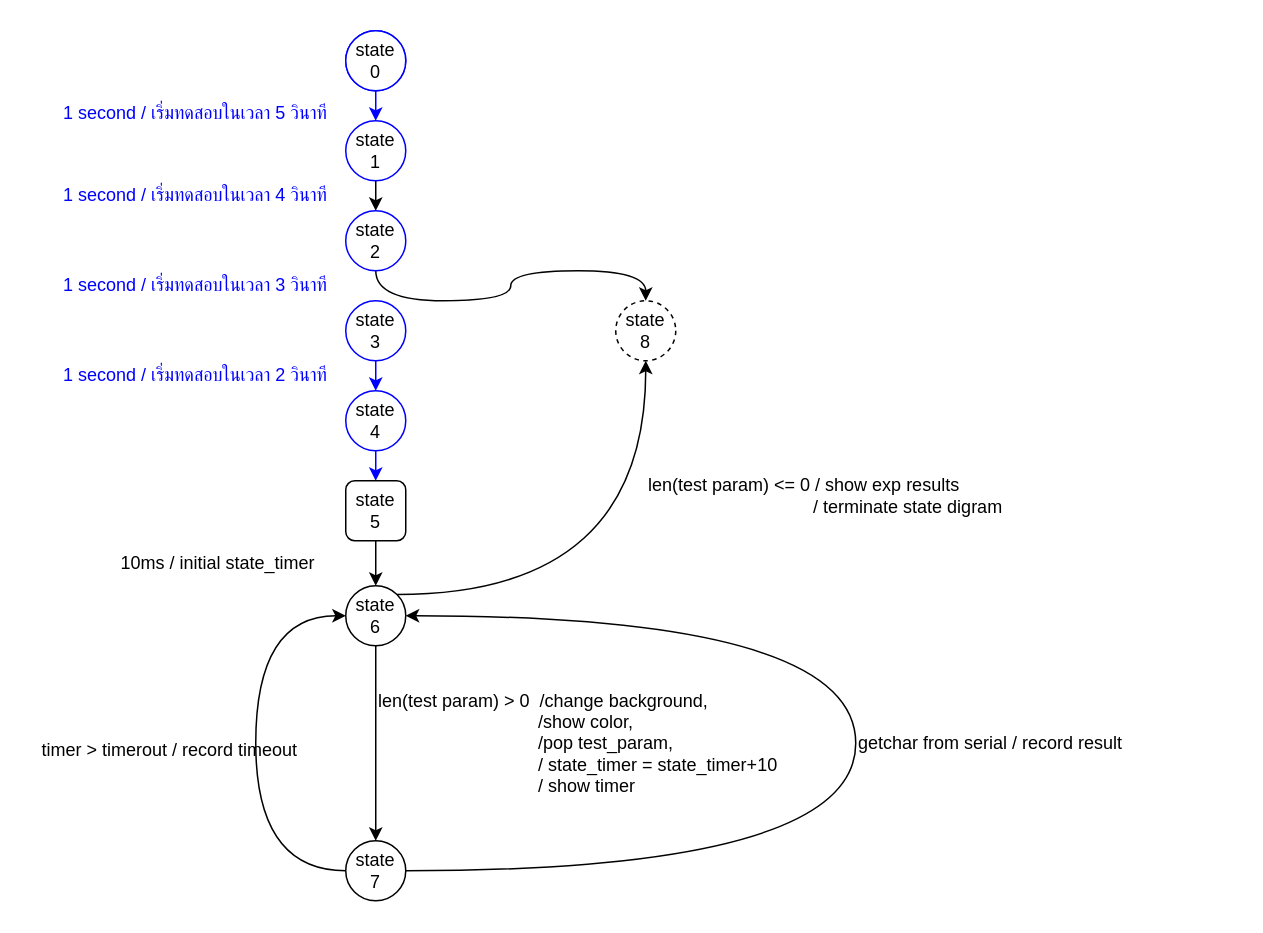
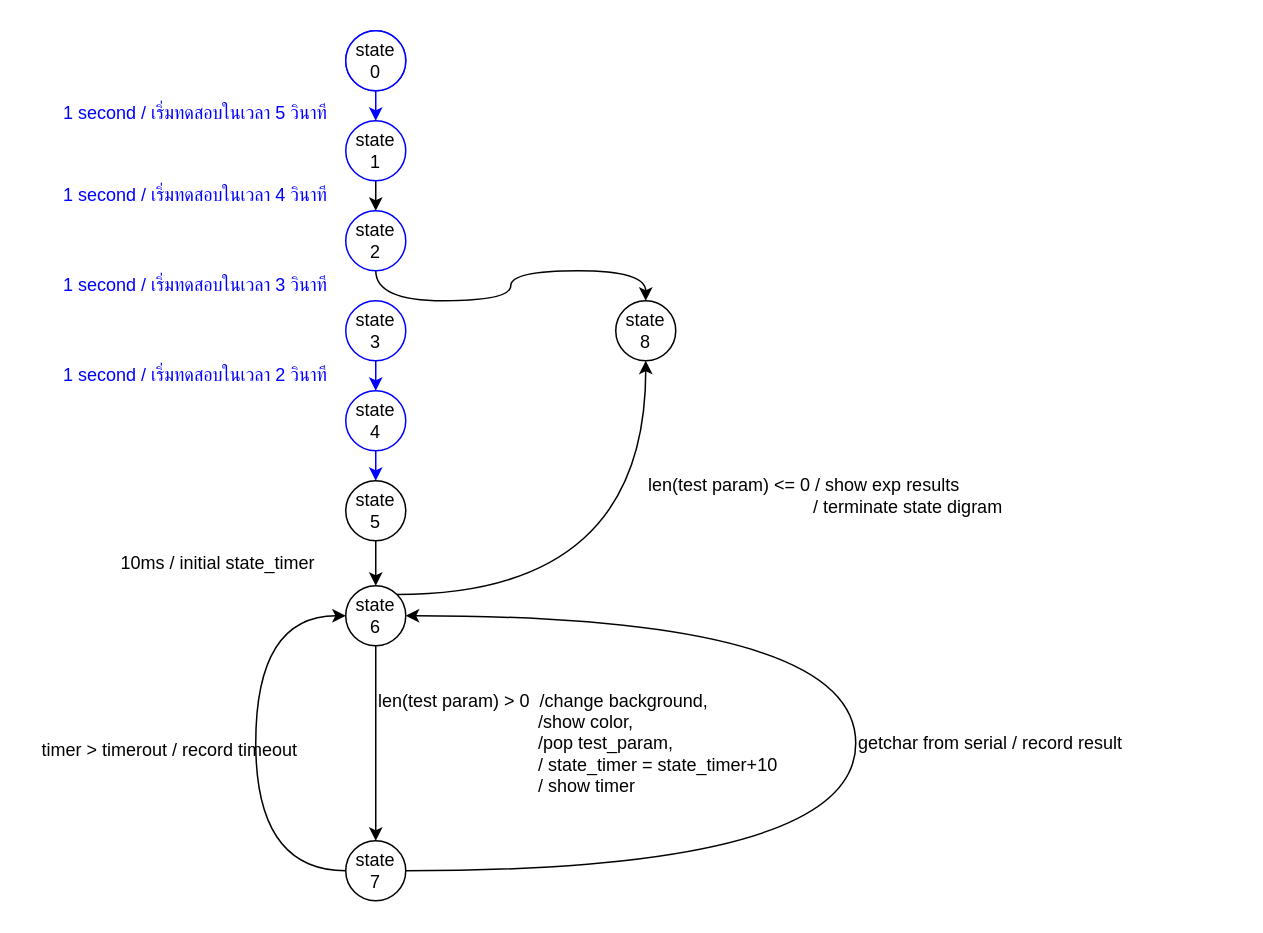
(646, 331) -> (646, 331)
(376, 511) -> (376, 511)
